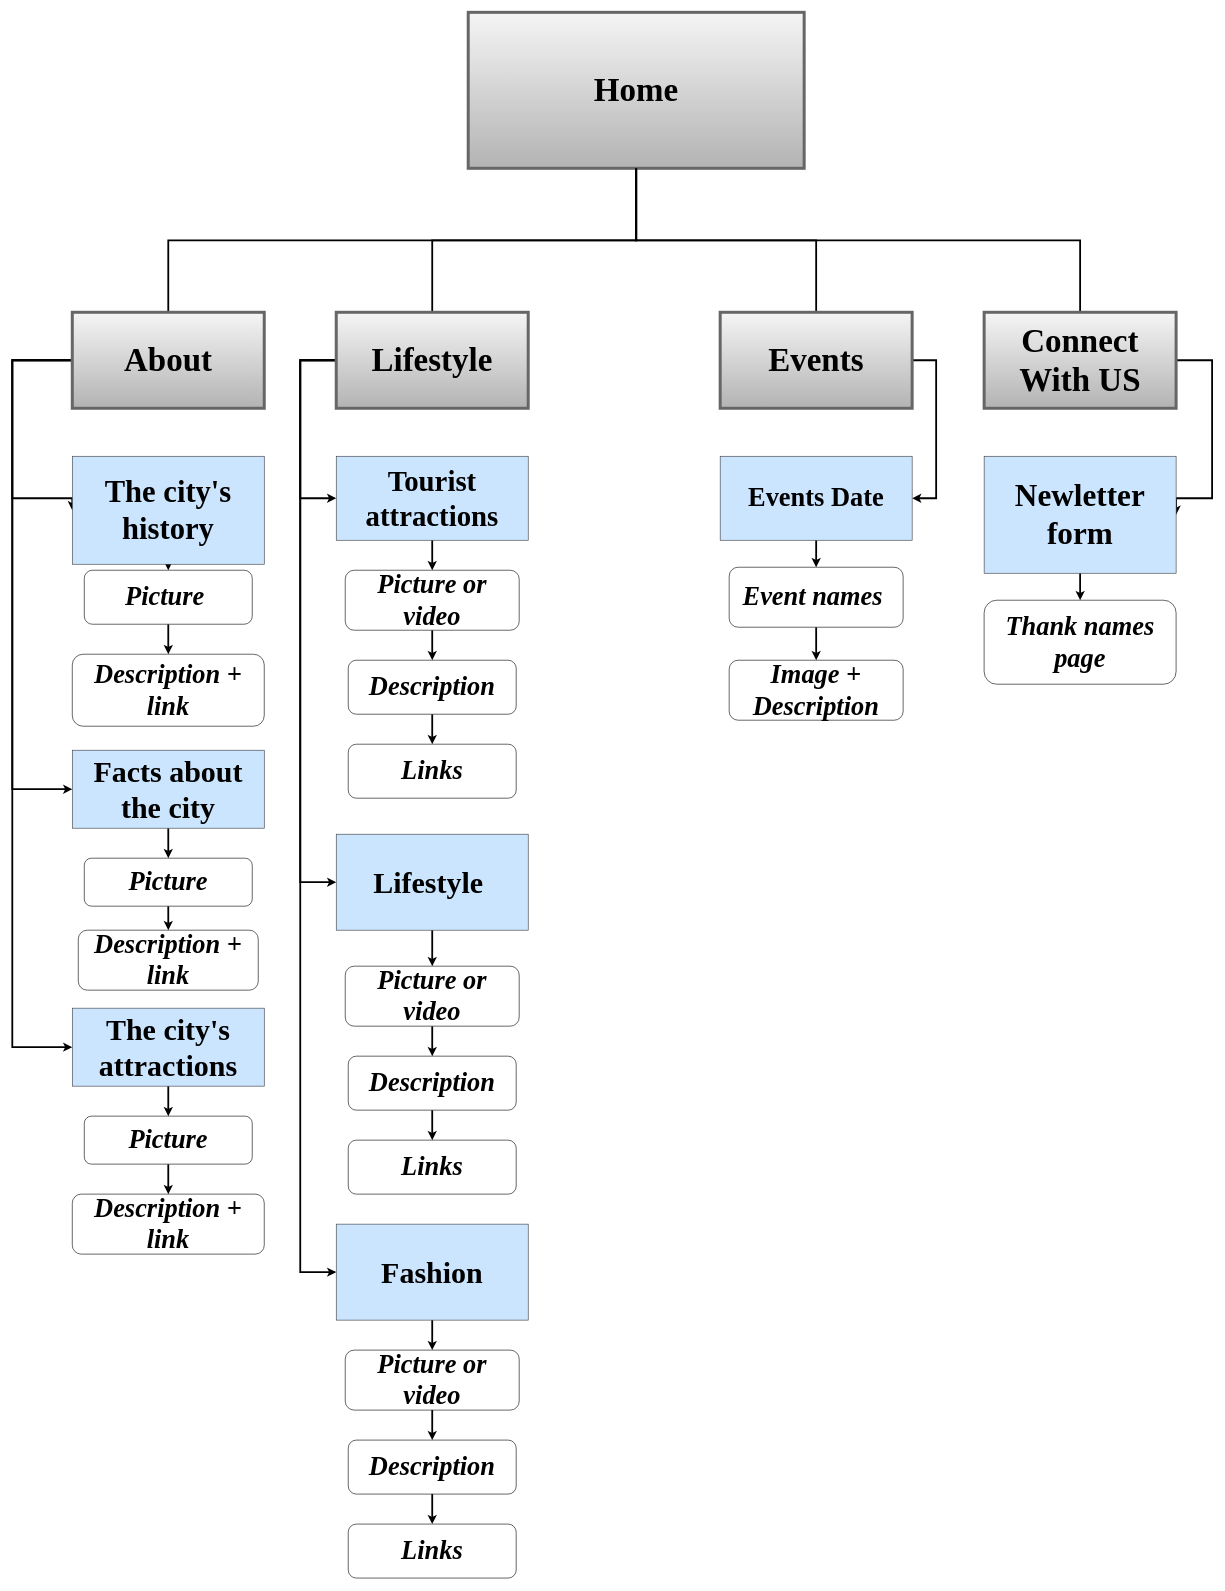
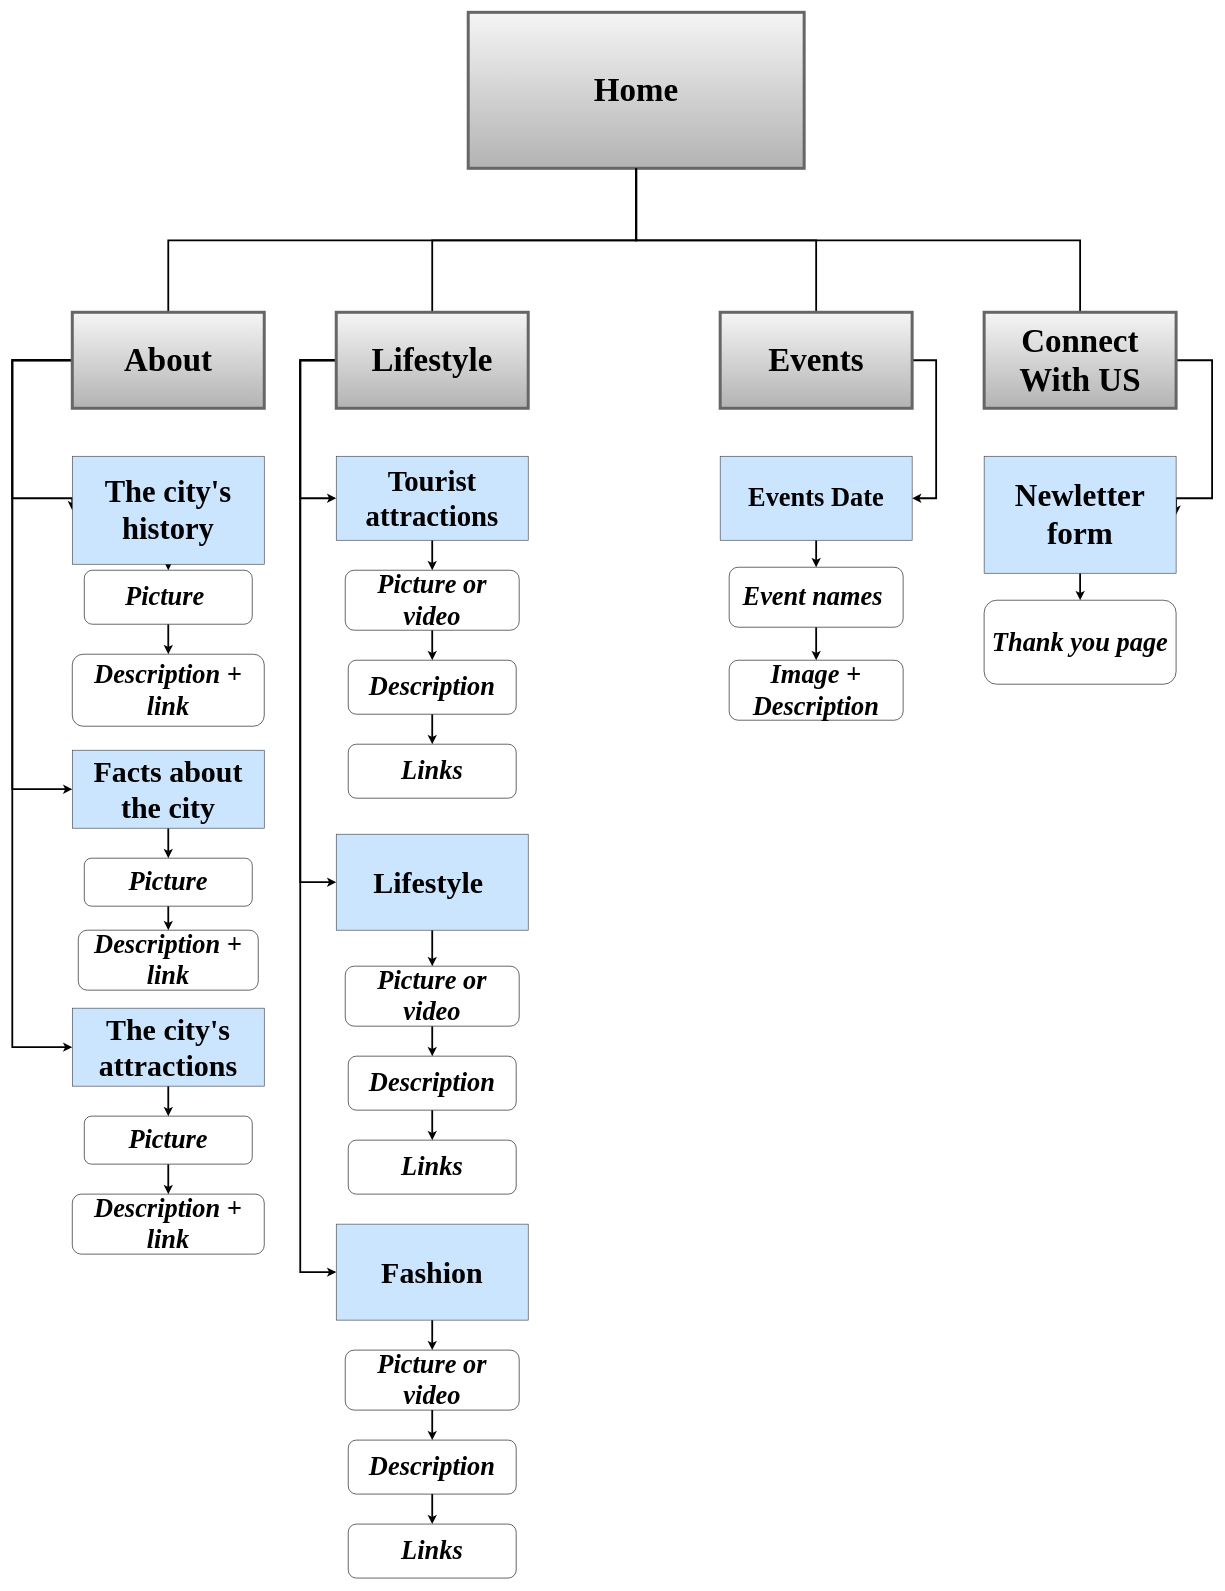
(1080, 642) -> (1080, 642)
